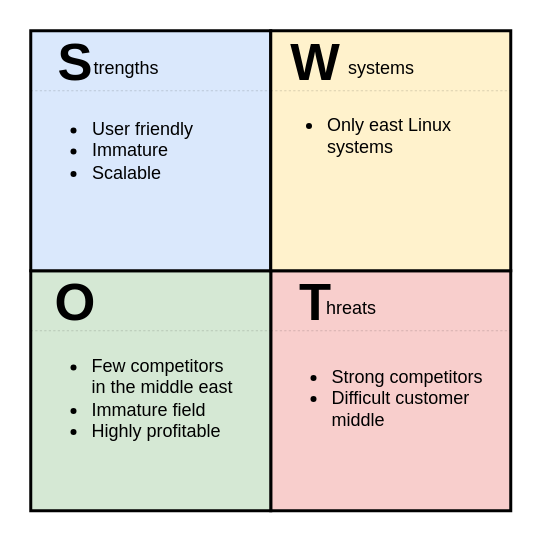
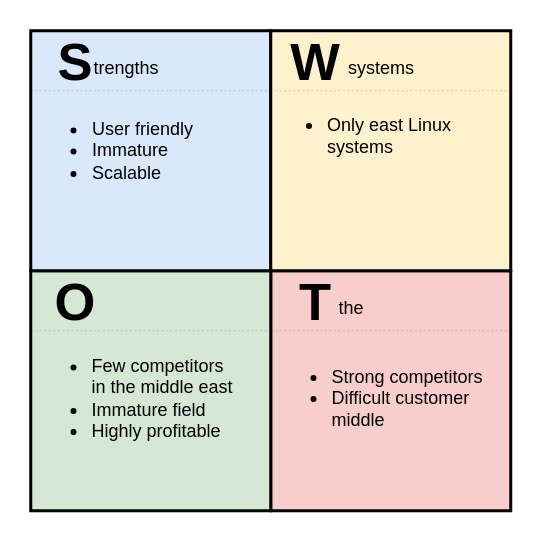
(352, 308) -> (352, 308)
